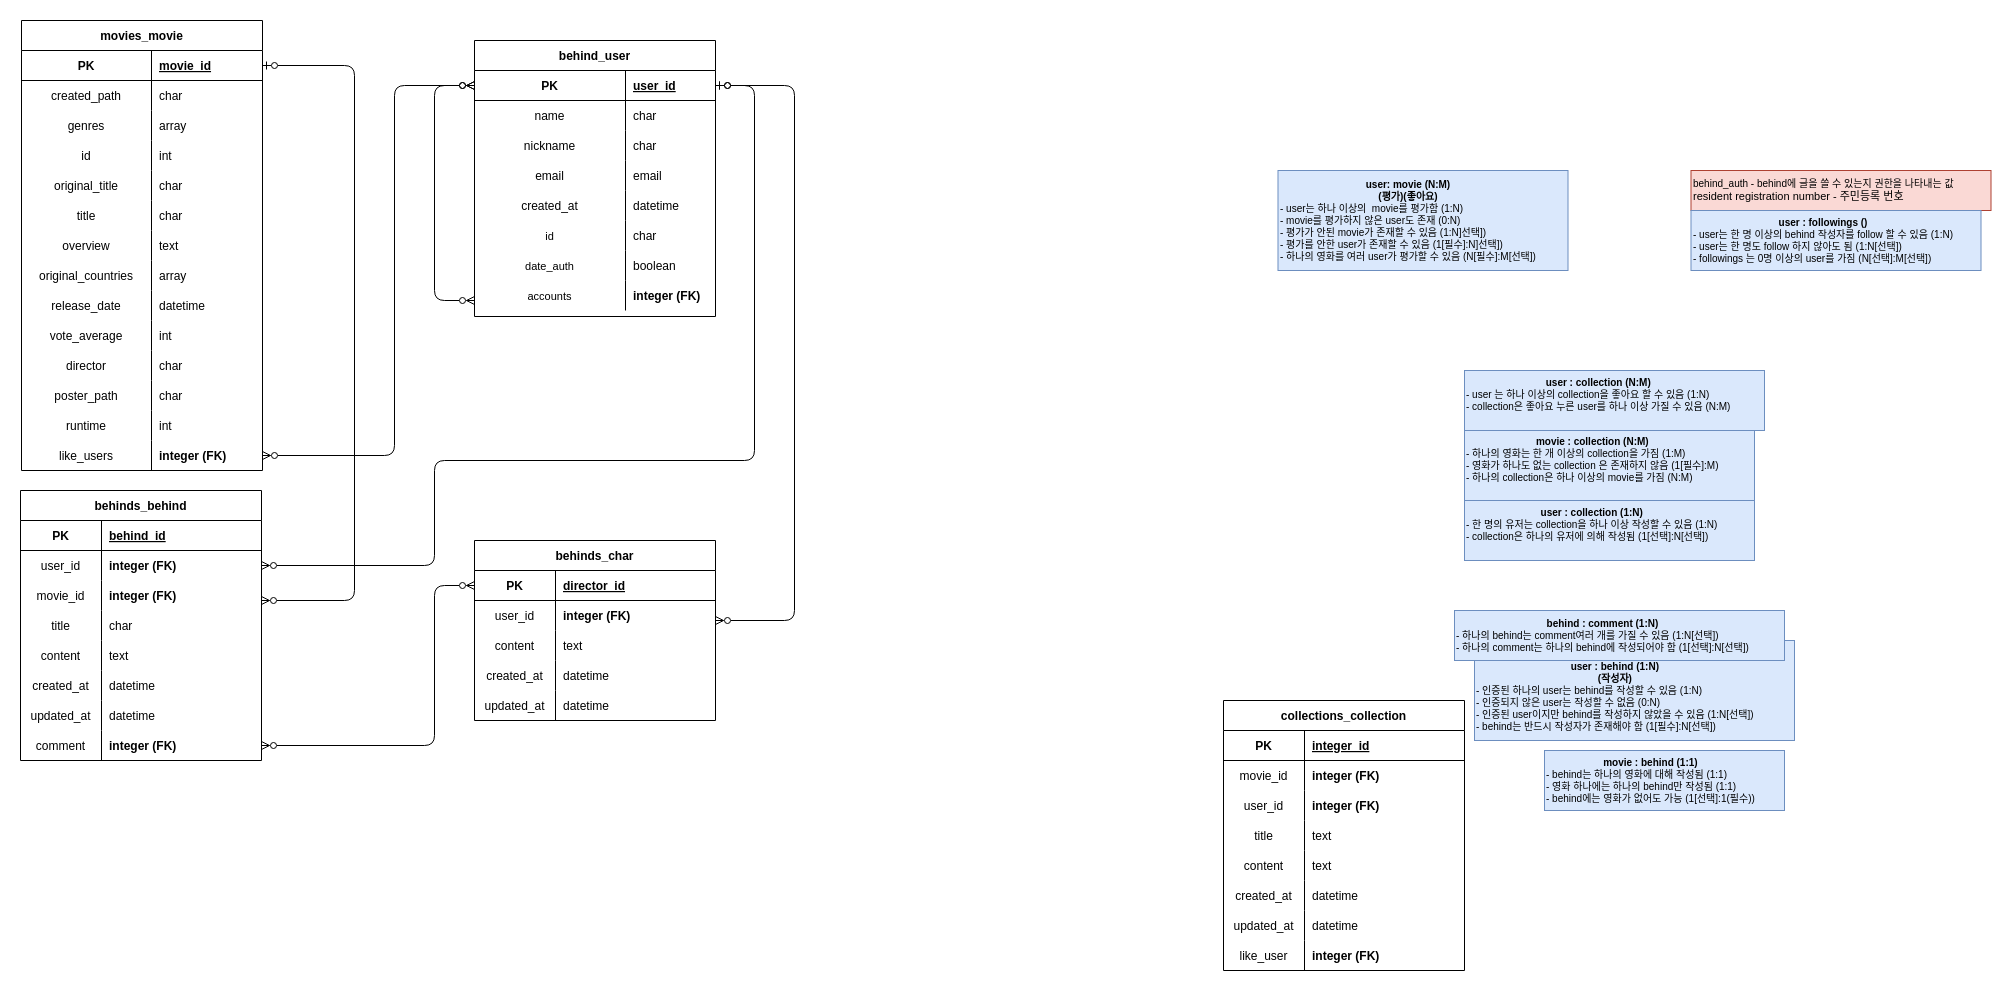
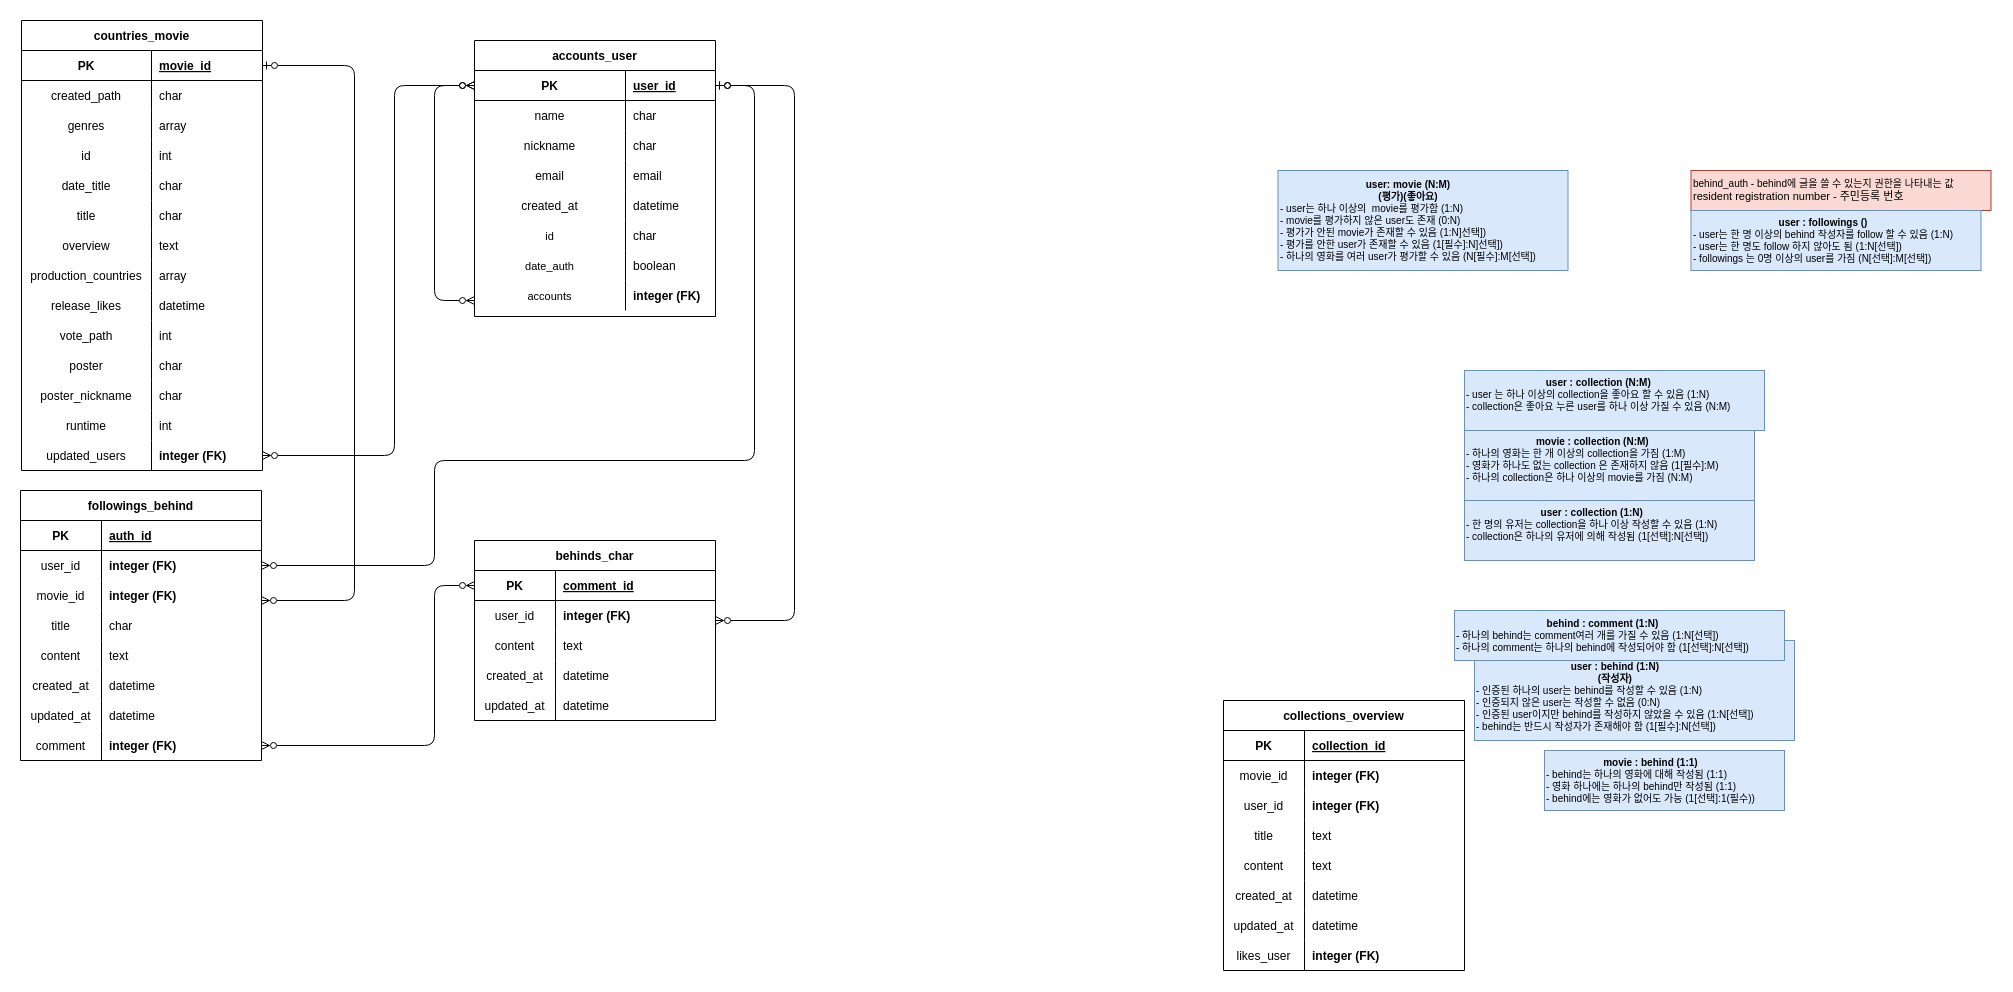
(142, 36) -> (142, 36)
(595, 56) -> (595, 56)
(86, 186) -> (86, 186)
(86, 276) -> (86, 276)
(86, 306) -> (86, 306)
(86, 336) -> (86, 336)
(86, 366) -> (86, 366)
(86, 396) -> (86, 396)
(86, 456) -> (86, 456)
(141, 506) -> (141, 506)
(136, 536) -> (131, 536)
(597, 586) -> (595, 586)
(1344, 716) -> (1344, 716)
(1342, 746) -> (1349, 746)
(1264, 956) -> (1264, 956)
